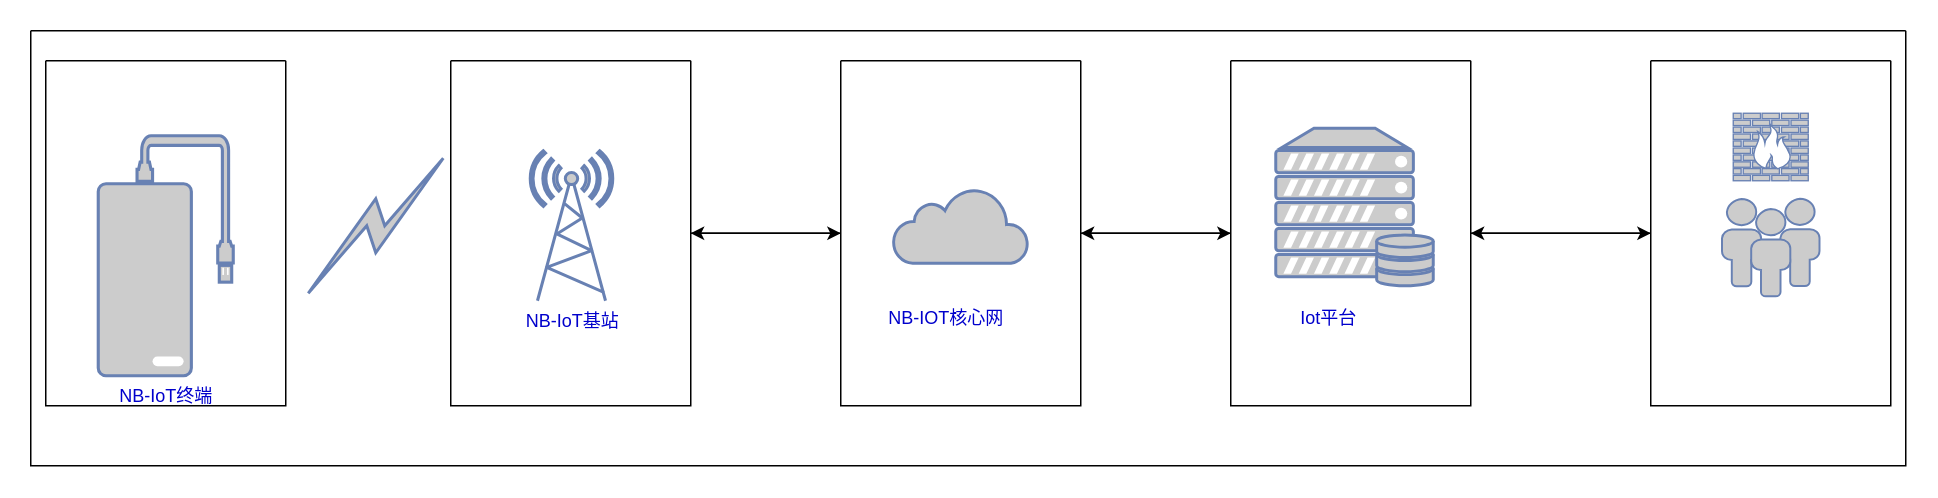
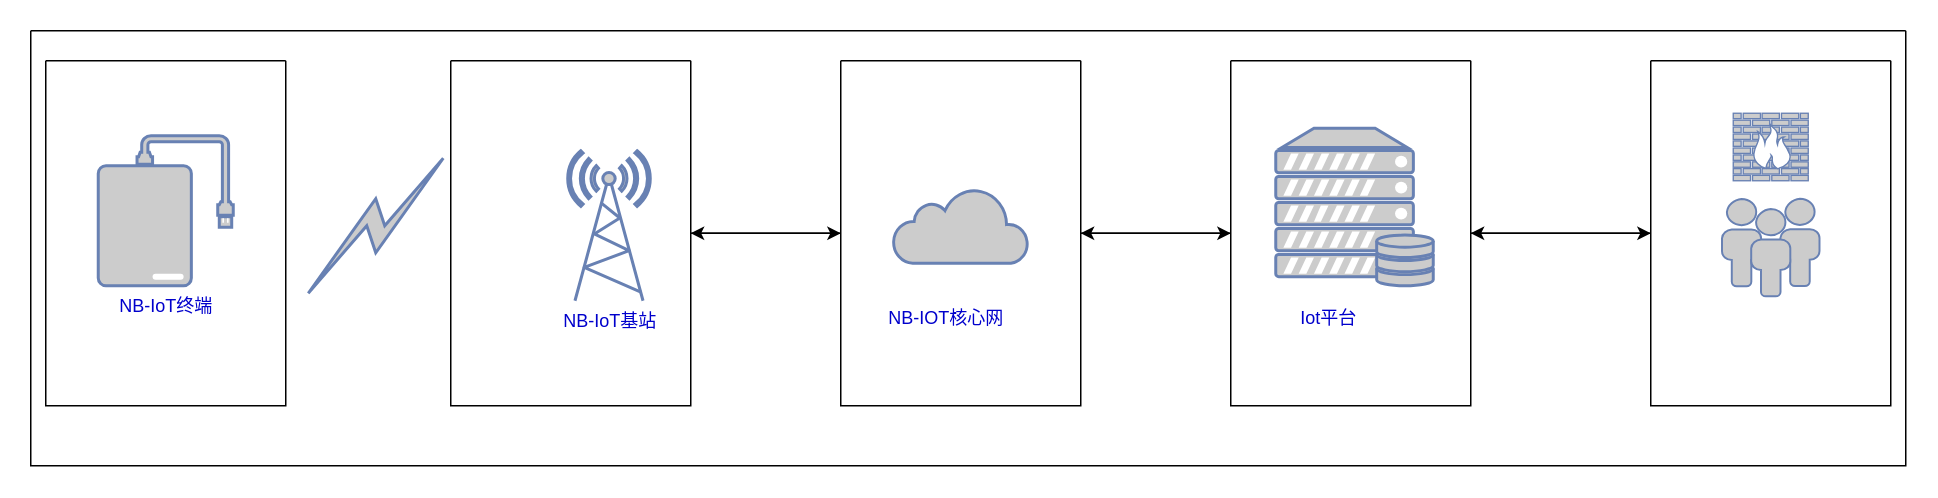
(572, 226) -> (609, 226)
(166, 256) -> (166, 211)
